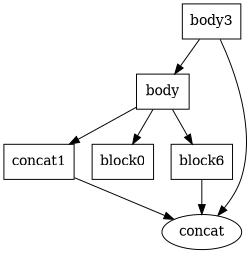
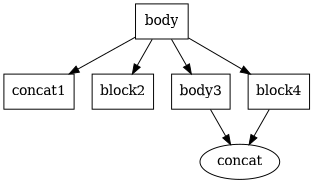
(190, 53) -> (179, 52)
(123, 162) -> (123, 92)
(202, 162) -> (279, 92)
(120, 197) -> none
